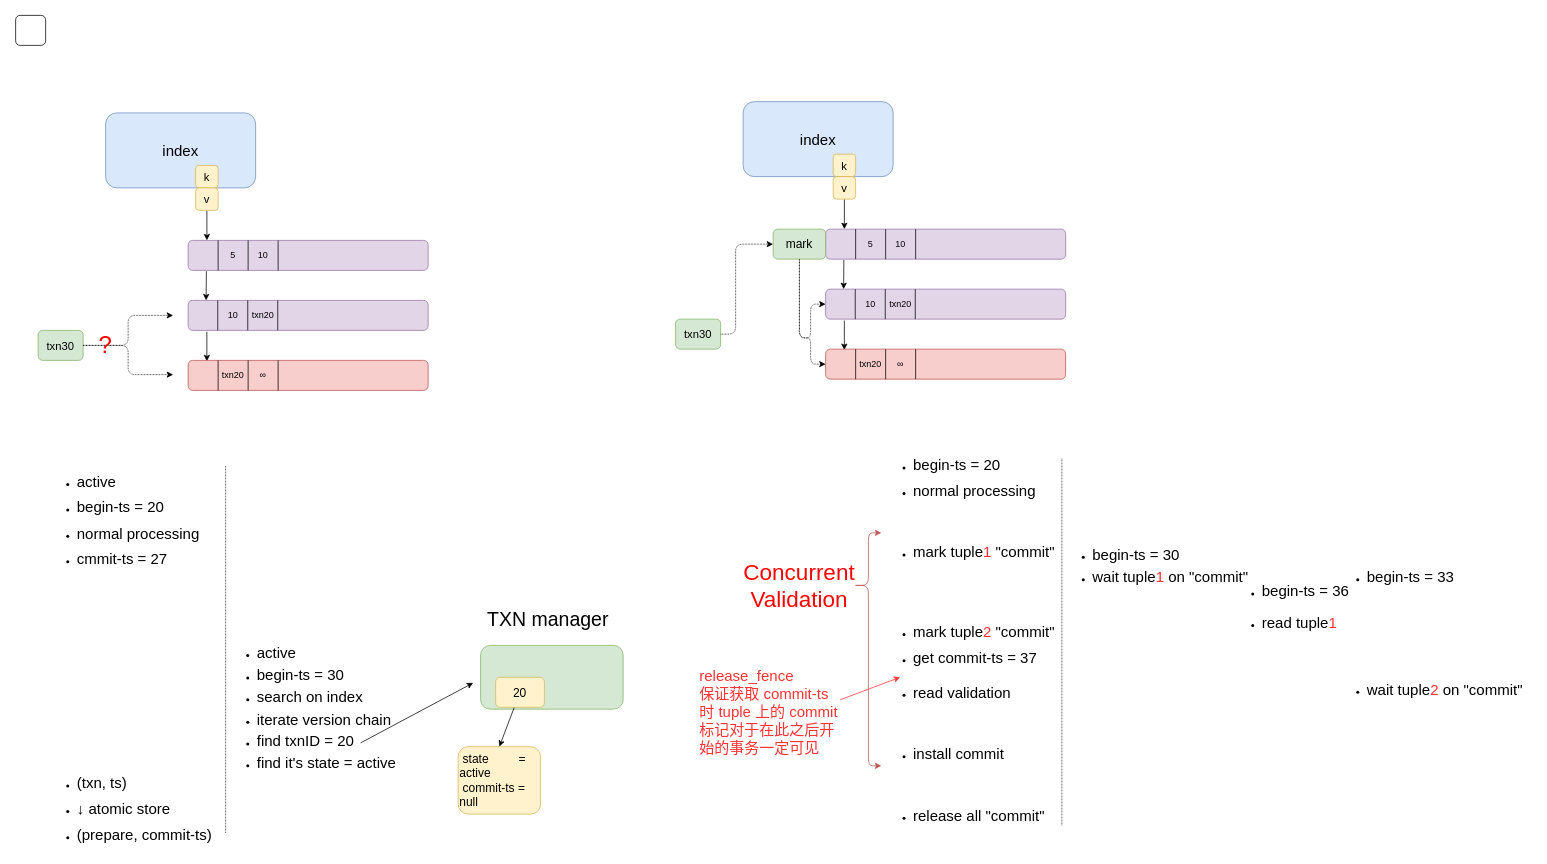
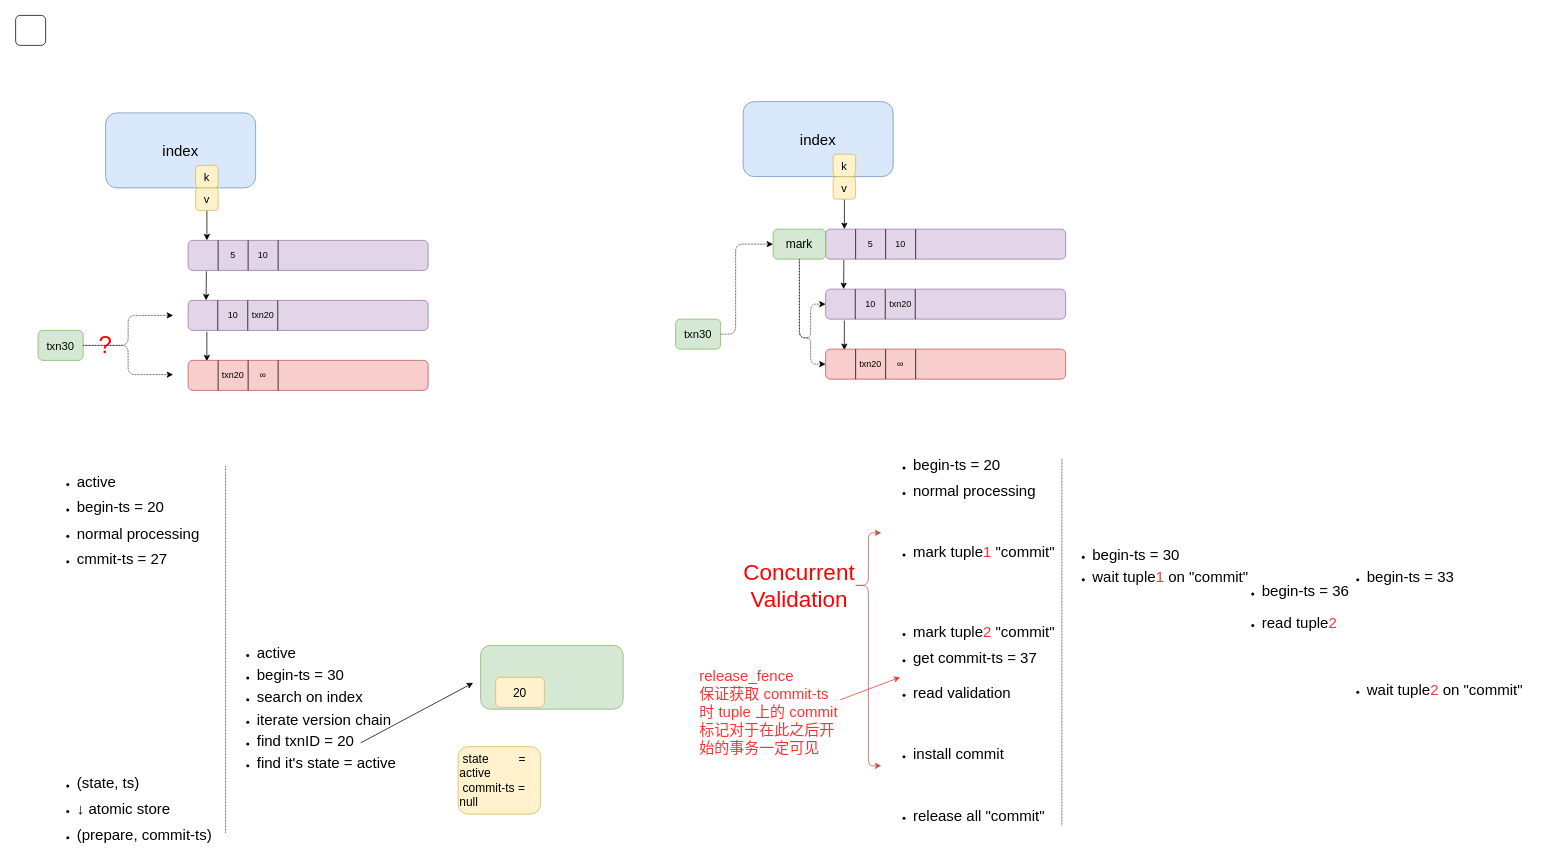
(1261, 608) -> (1261, 608)
(548, 619) -> none
(508, 724) -> none
(94, 810) -> (94, 810)
